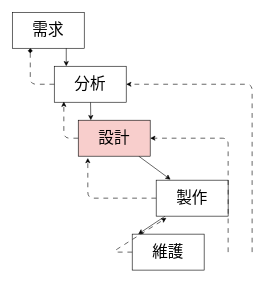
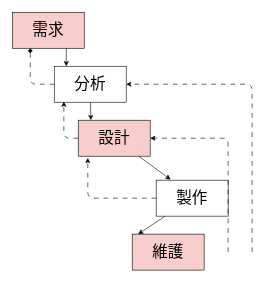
(48, 30) -> (48, 30)
(127, 243) -> none
(168, 252) -> (168, 252)
